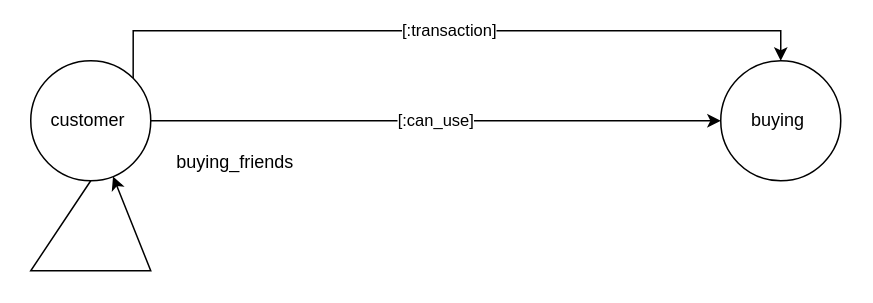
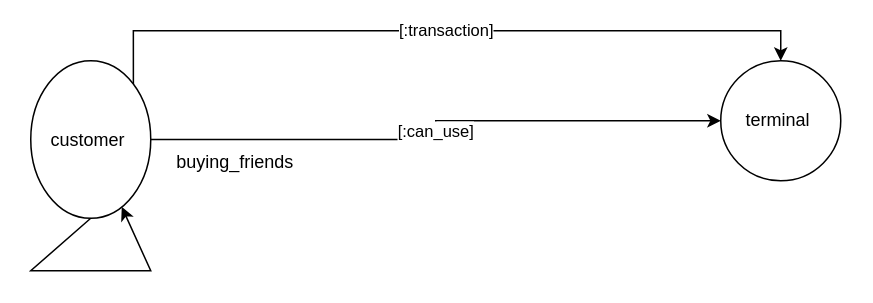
(91, 121) -> (91, 140)
(781, 121) -> (781, 121)
